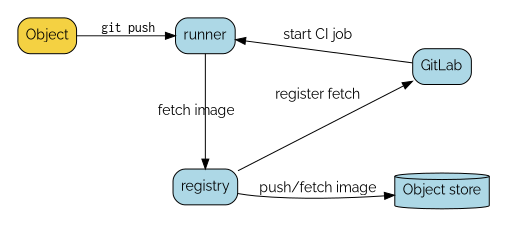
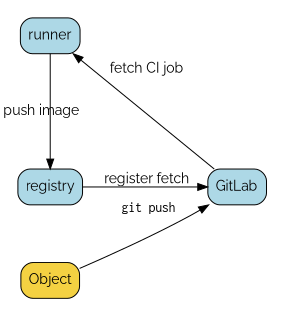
(316, 35) -> (145, 69)
(121, 36) -> (140, 241)
(195, 111) -> (40, 111)
(442, 191) -> none
